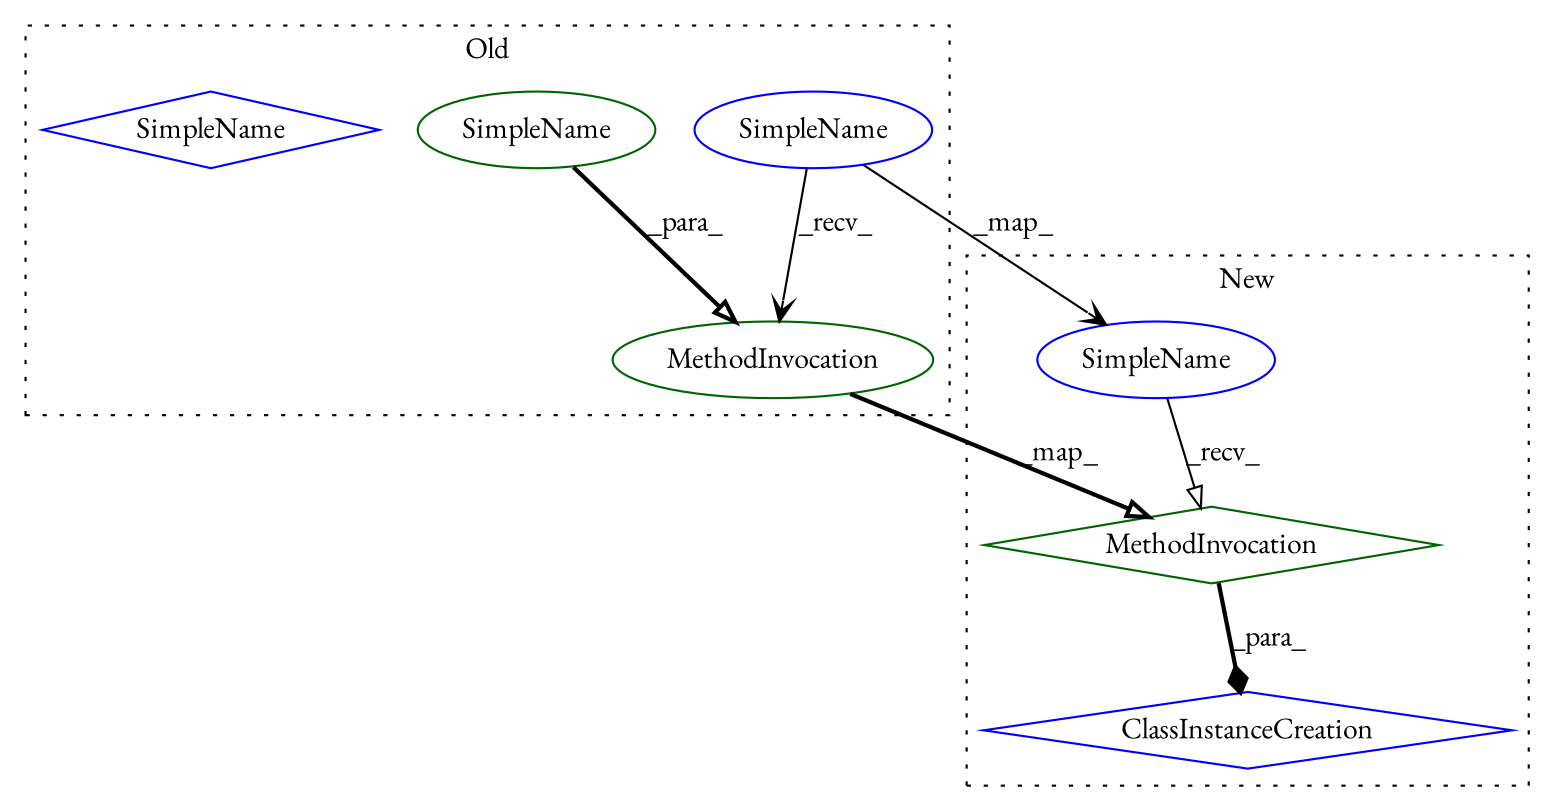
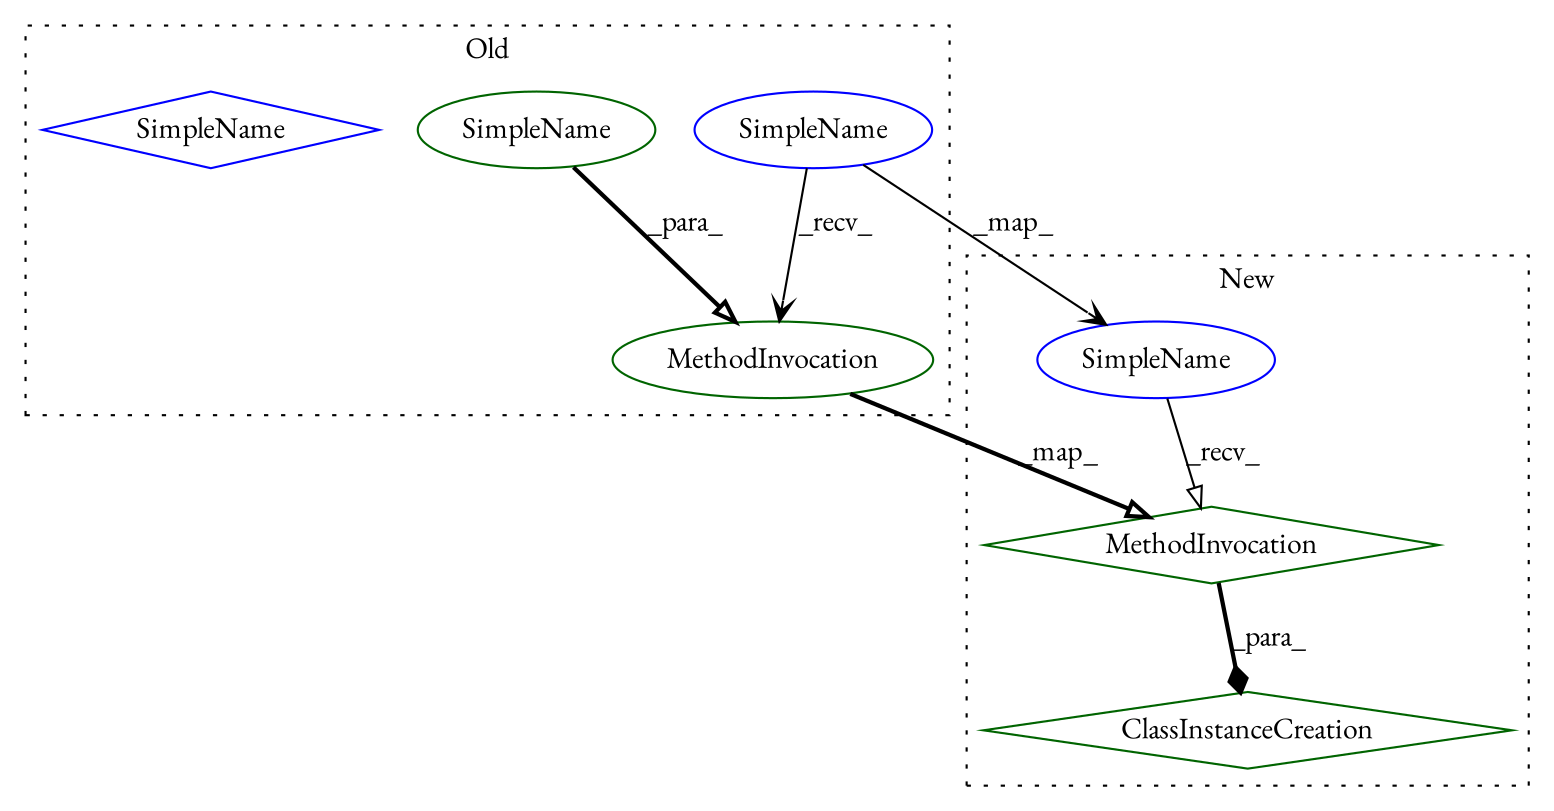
(1248, 730) -> (1248, 730)
